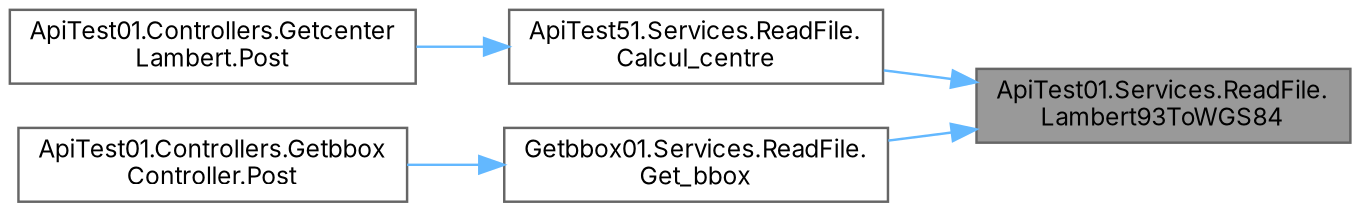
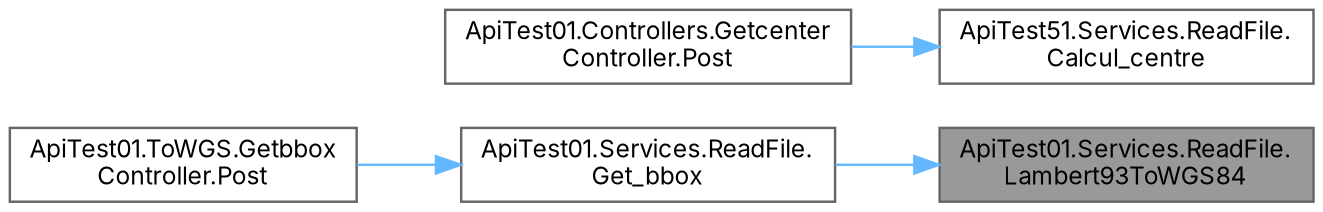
(213, 47) -> (648, 47)
(918, 75) -> none
(213, 165) -> (183, 165)
(696, 165) -> (648, 165)
